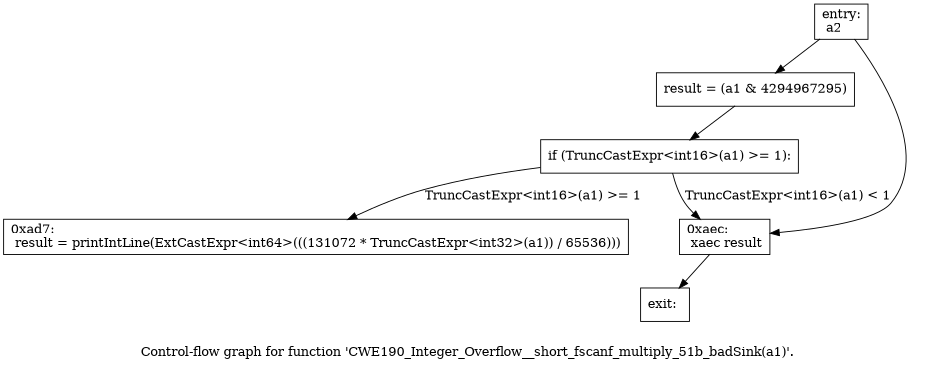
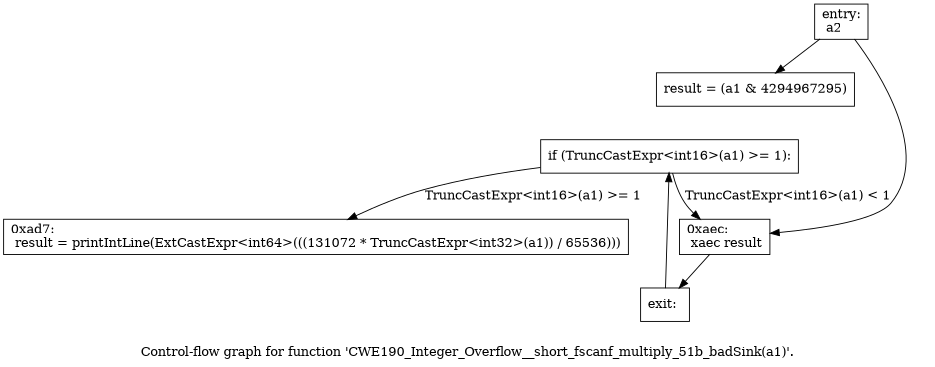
(716, 120) -> (667, 235)
